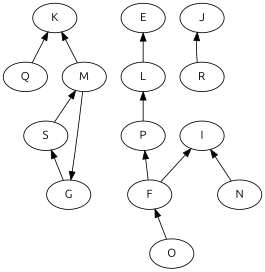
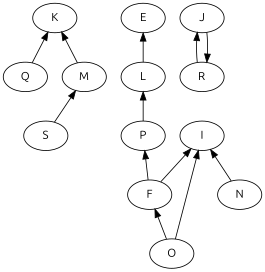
none -> (208, 43)
(69, 195) -> none
none -> (186, 199)
